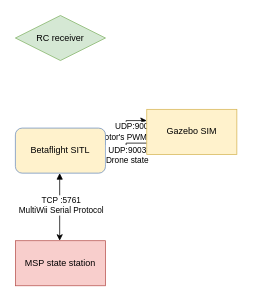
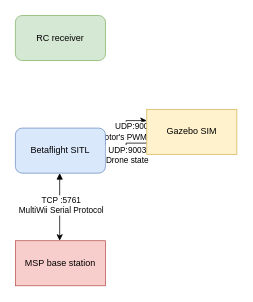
(60, 38) -> (60, 38)
(60, 150) -> (60, 150)
(60, 263) -> (60, 263)
